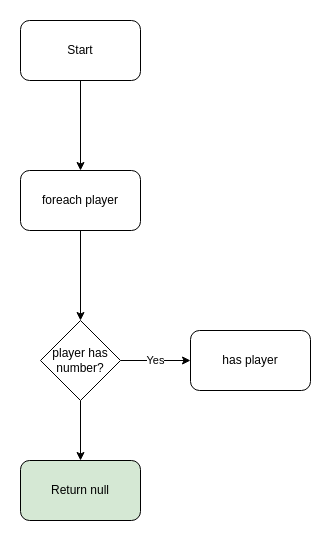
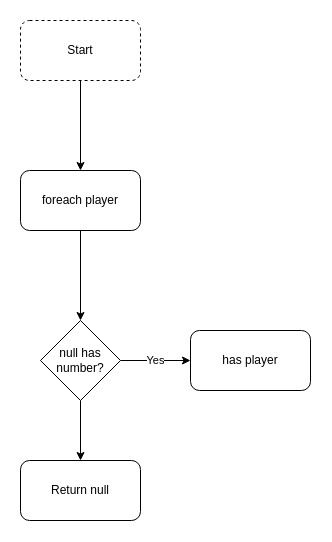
(81, 51) -> (81, 51)
(81, 361) -> (81, 361)
(81, 491) -> (81, 491)
